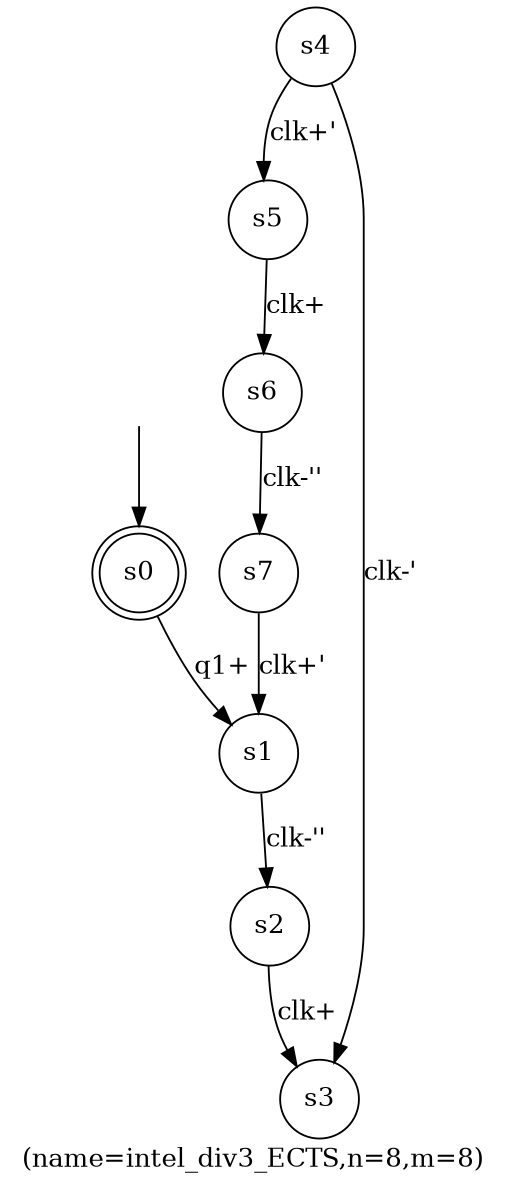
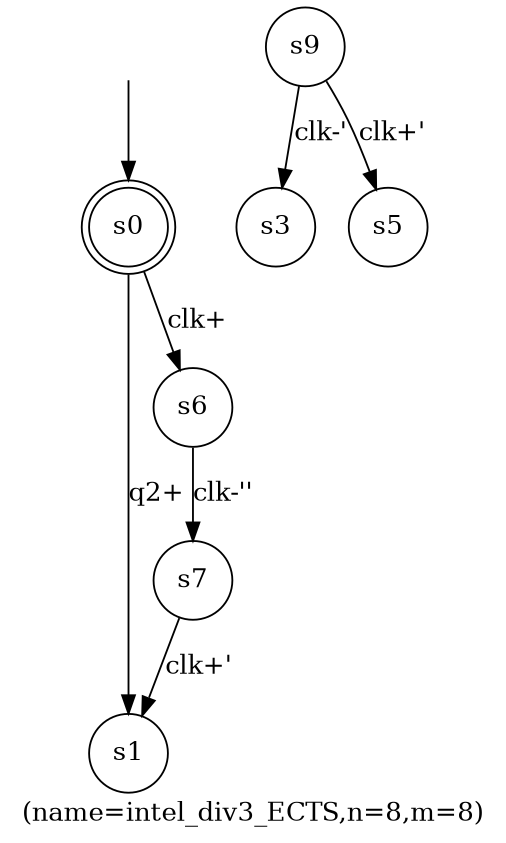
(316, 47) -> (305, 47)
(265, 297) -> (159, 312)
(223, 667) -> (157, 494)
(270, 926) -> none
